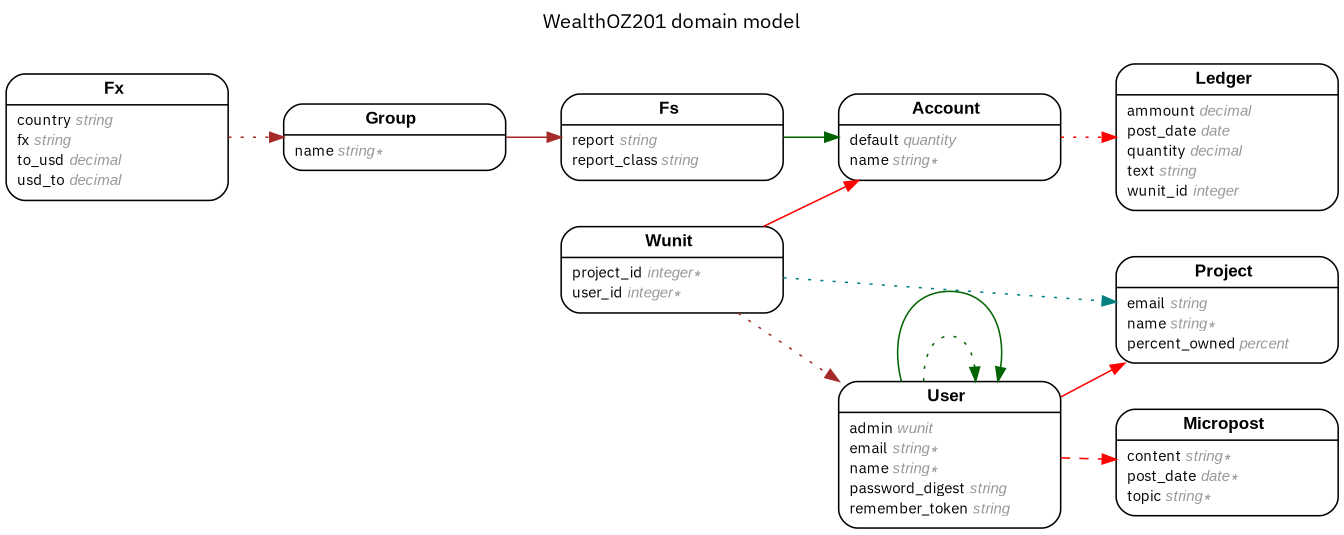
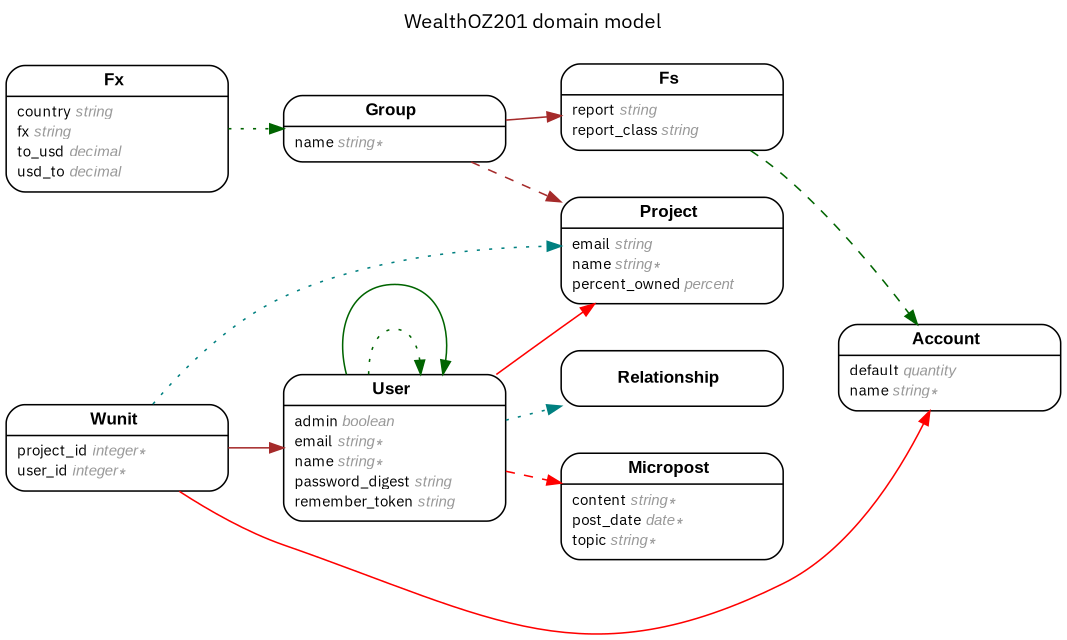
(249, 137) -> (249, 129)
(804, 137) -> (836, 226)
(1227, 137) -> none
none -> (510, 179)
(783, 343) -> (249, 448)
none -> (672, 378)
(916, 429) -> (368, 422)
